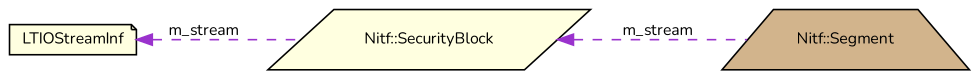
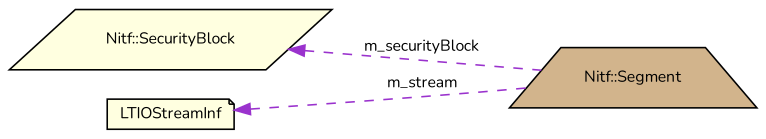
(656, 31) -> (421, 47)
(227, 40) -> (388, 99)
